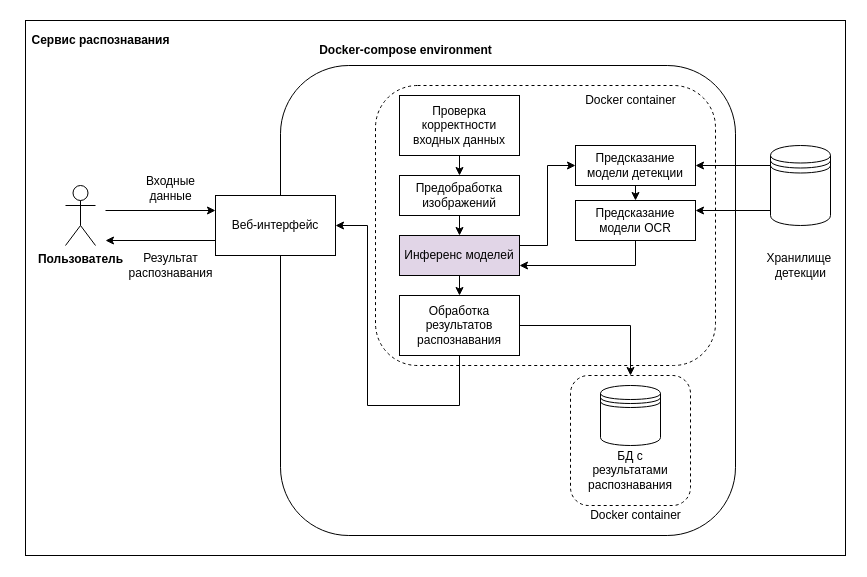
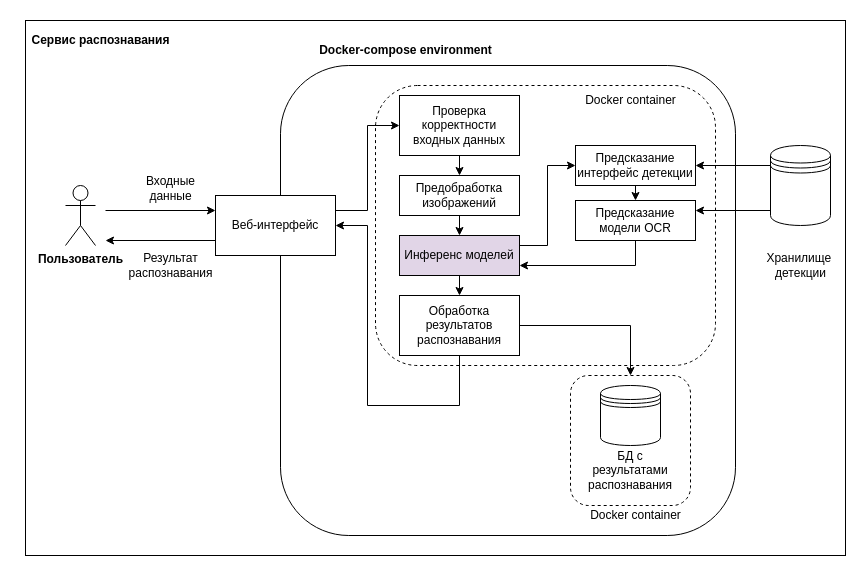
(636, 166) -> (636, 166)
none -> (368, 172)
